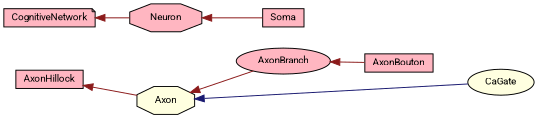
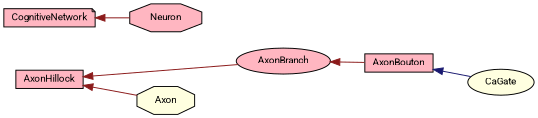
(283, 18) -> none
(226, 80) -> (165, 70)
(336, 91) -> (457, 74)
